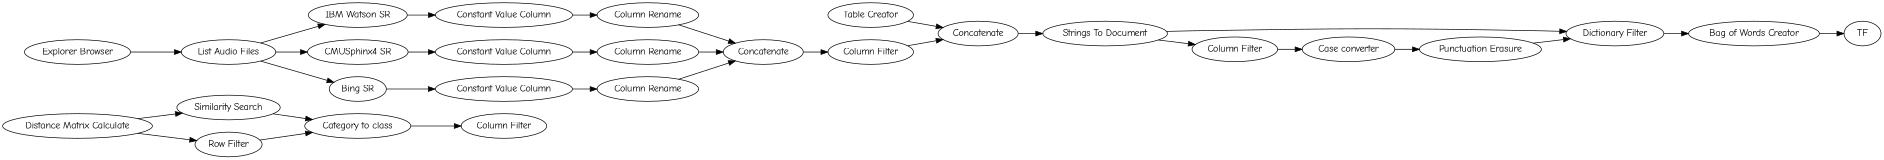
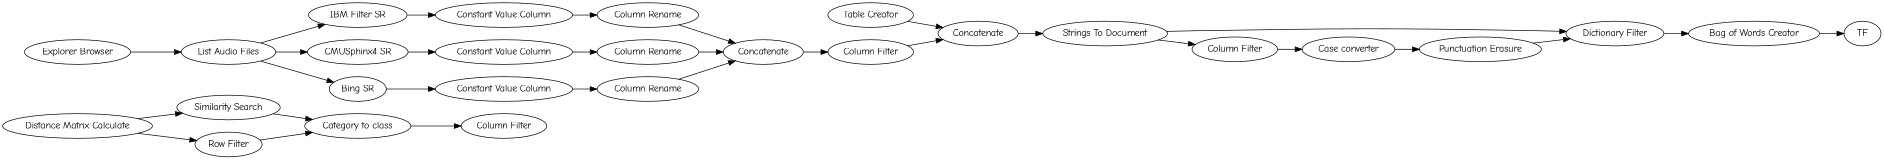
(358, 15) -> (358, 15)
